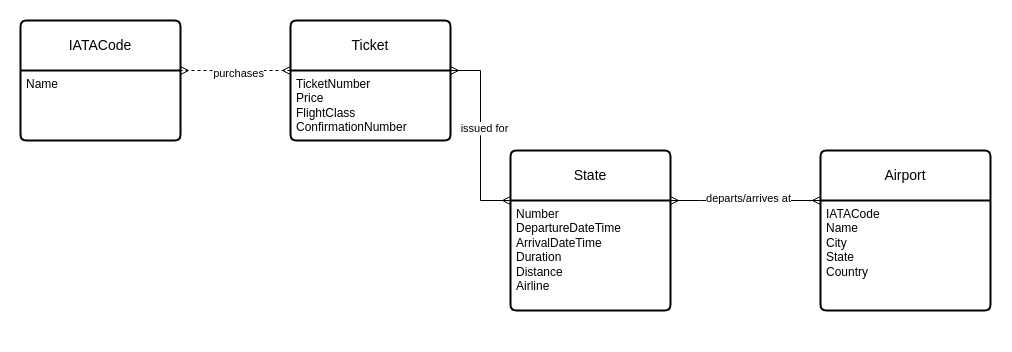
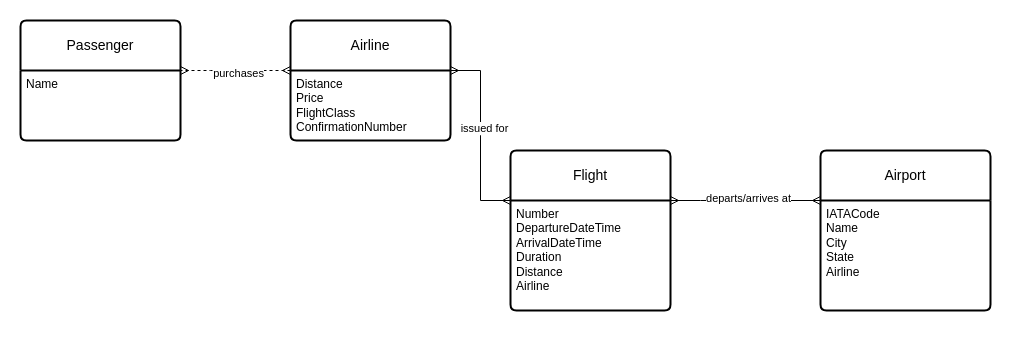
(101, 46) -> (101, 46)
(371, 46) -> (371, 46)
(354, 106) -> (354, 106)
(591, 176) -> (591, 176)
(853, 244) -> (853, 244)
